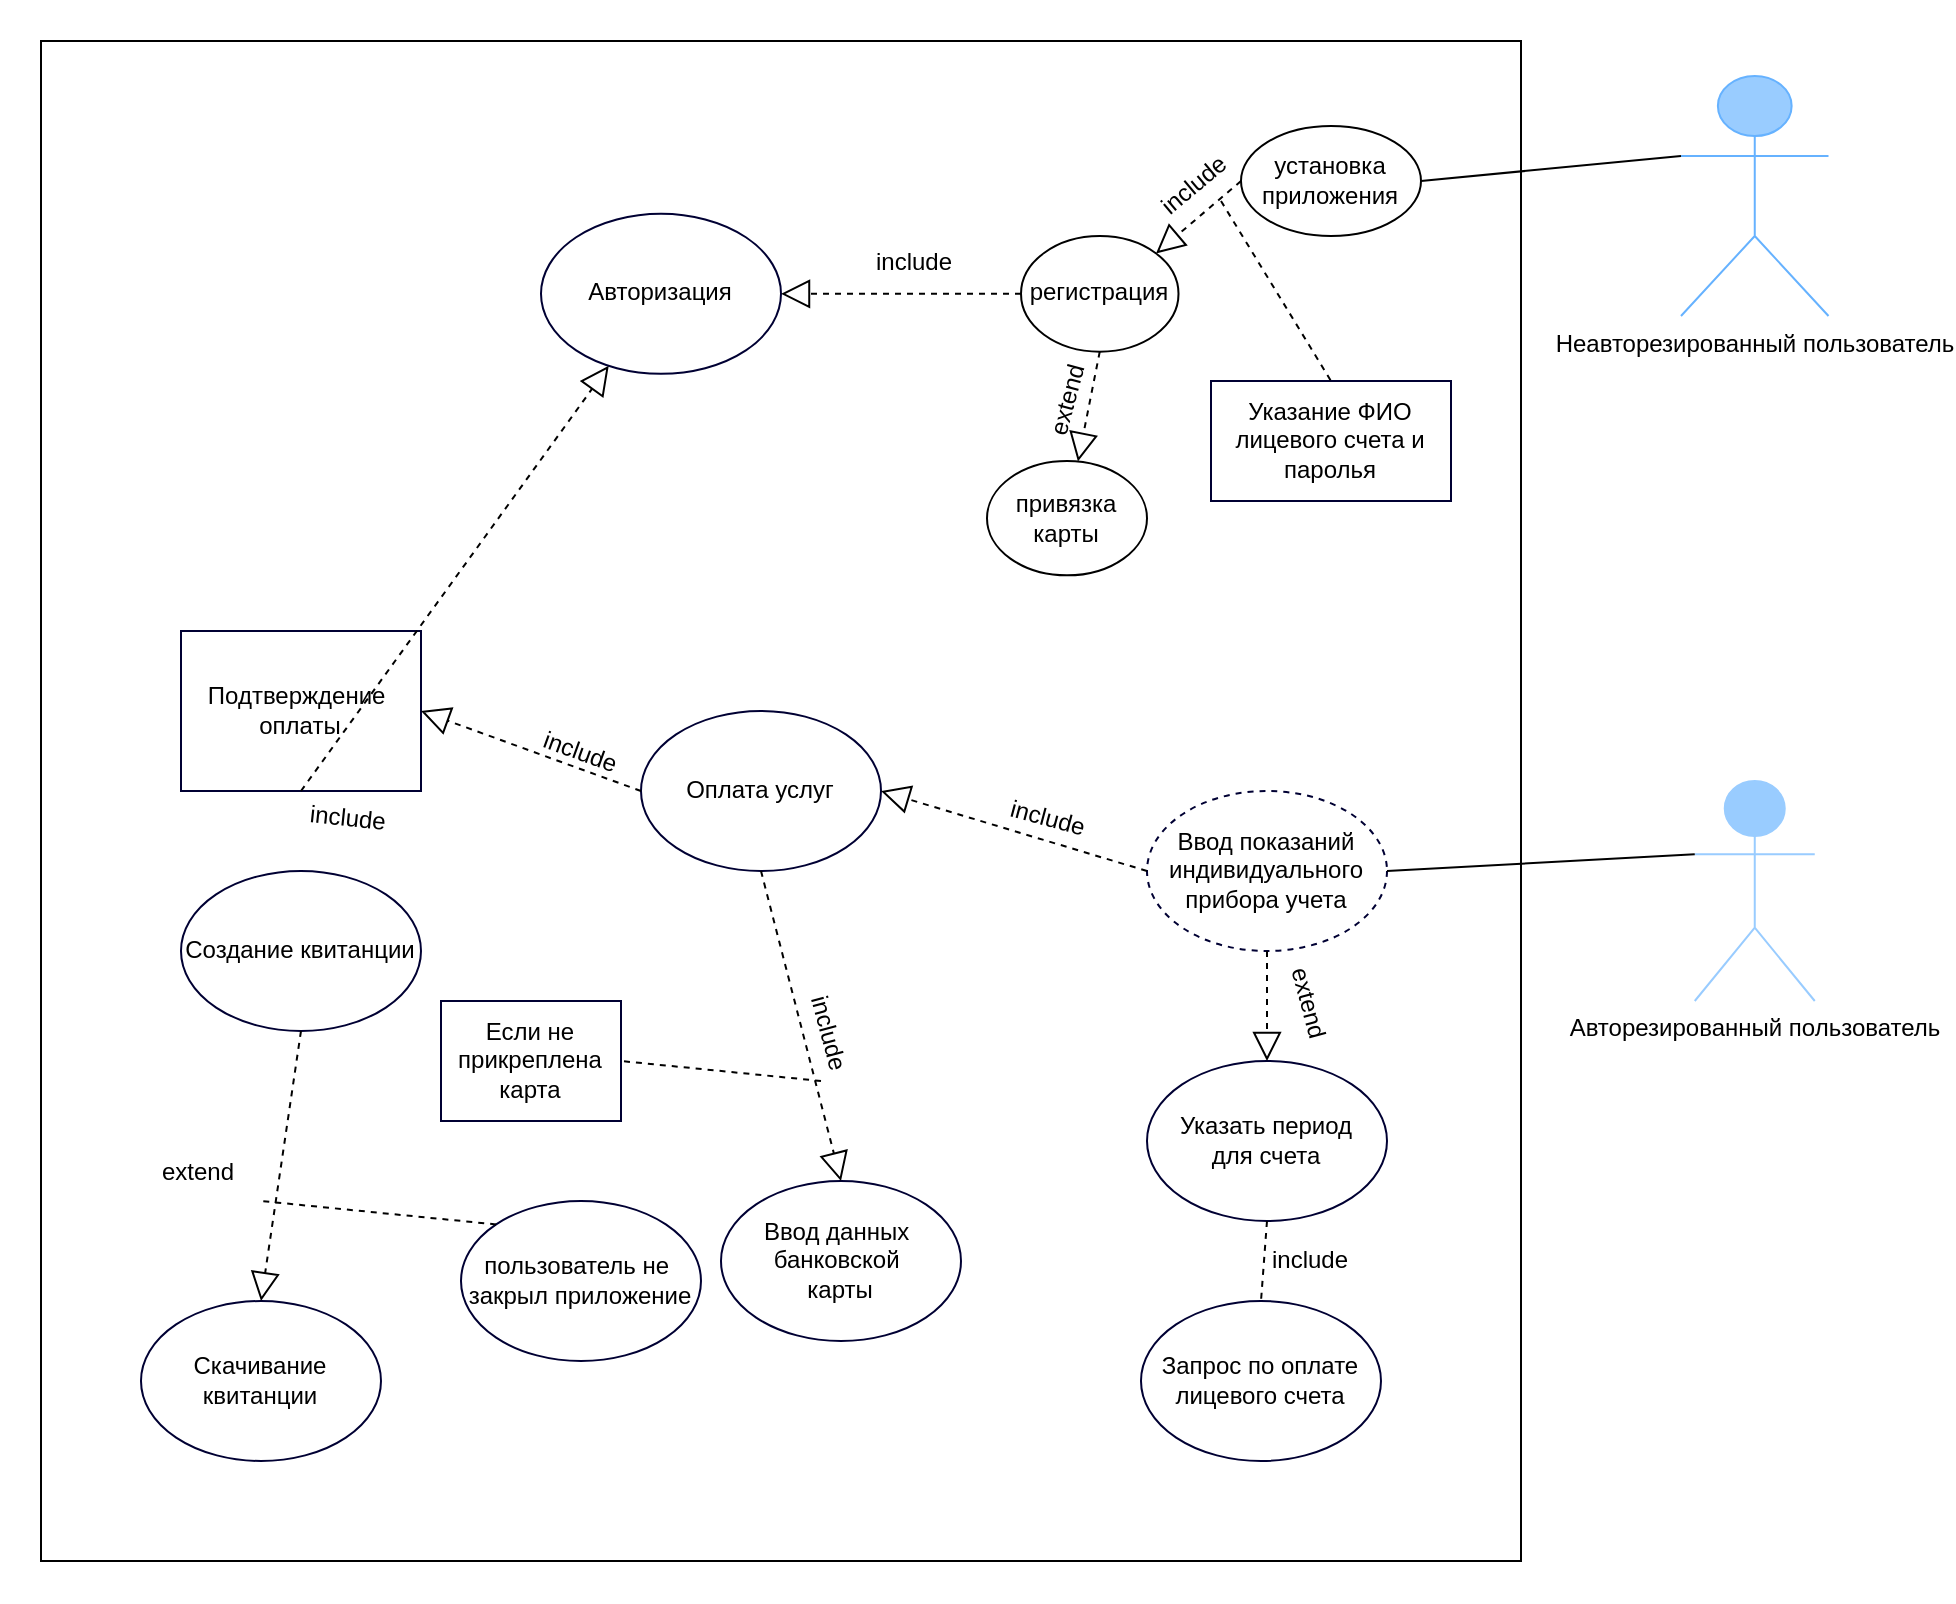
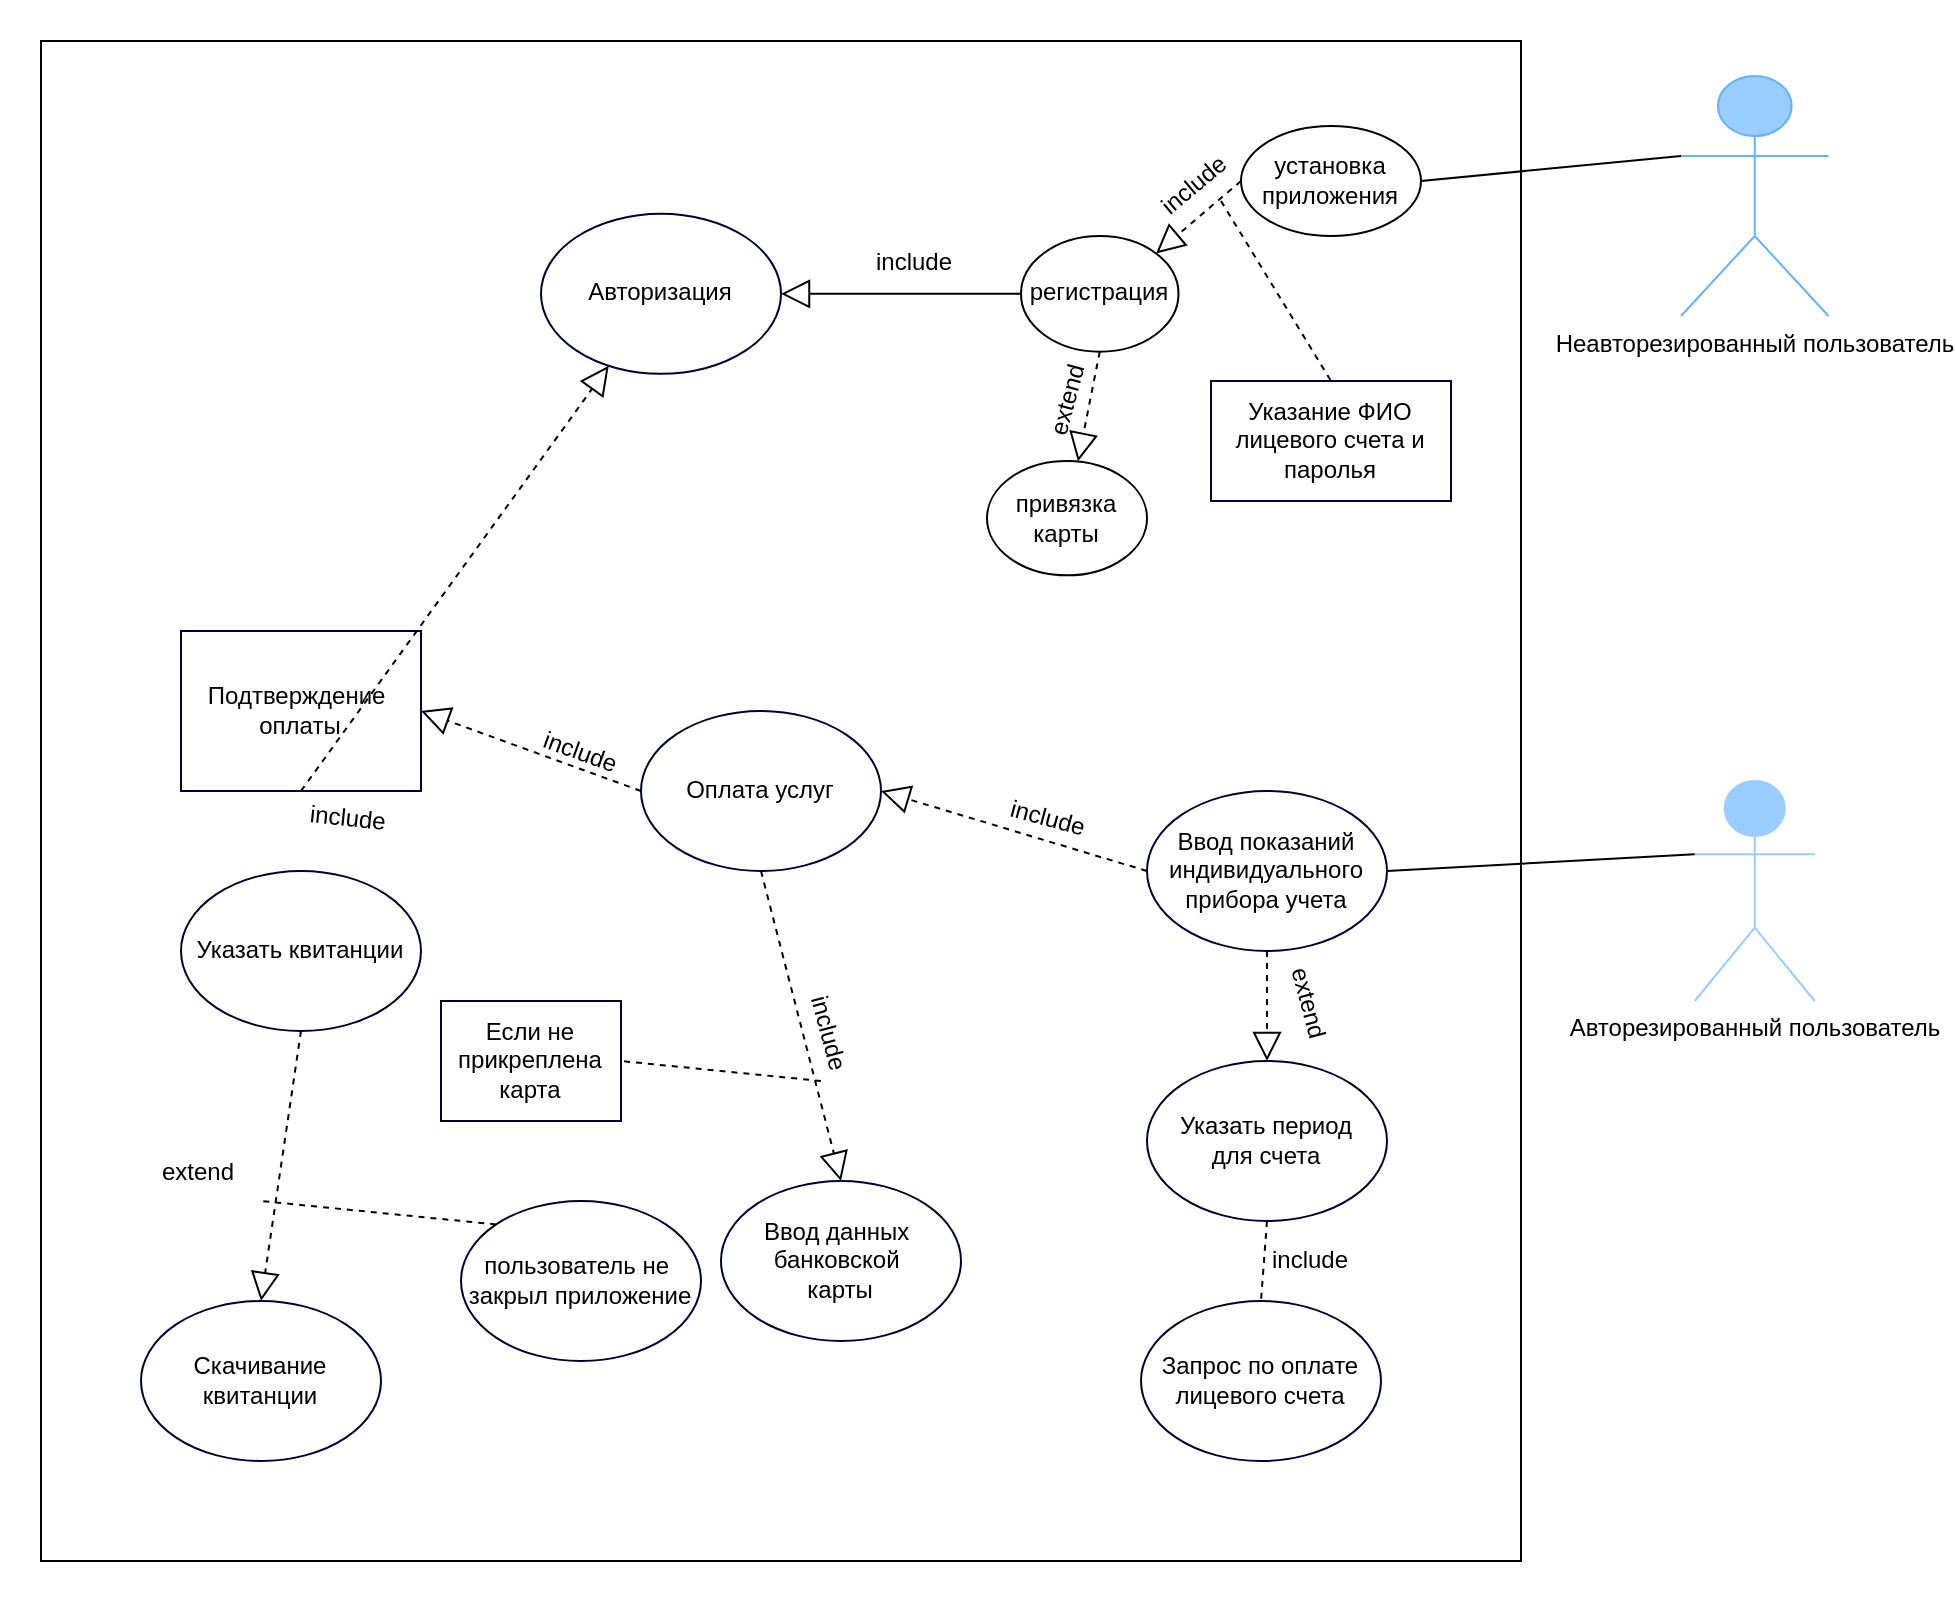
(913, 294) -> (913, 294)
(1267, 871) -> (1267, 871)
(301, 951) -> (301, 951)
